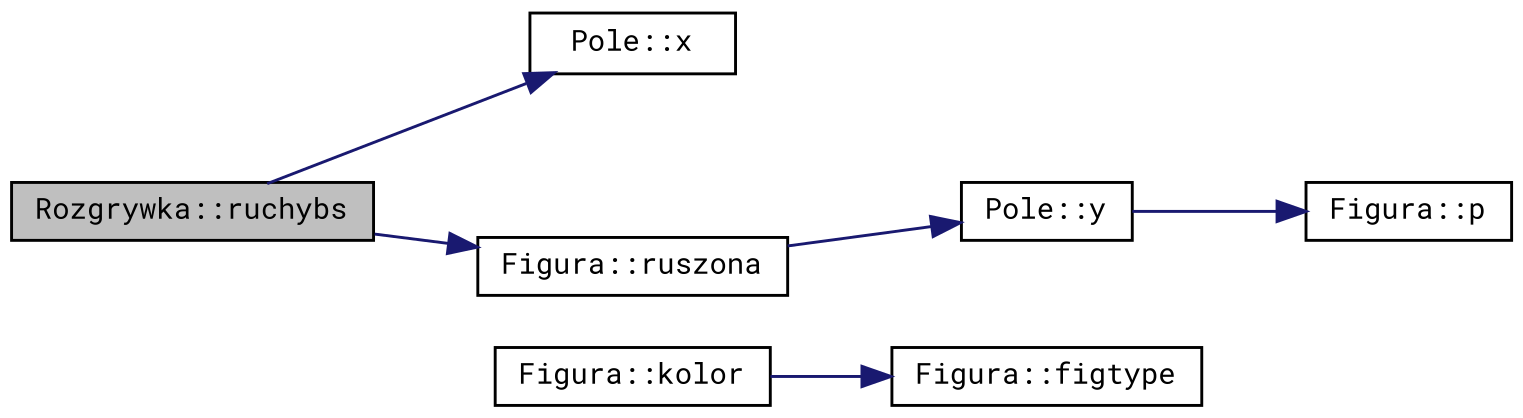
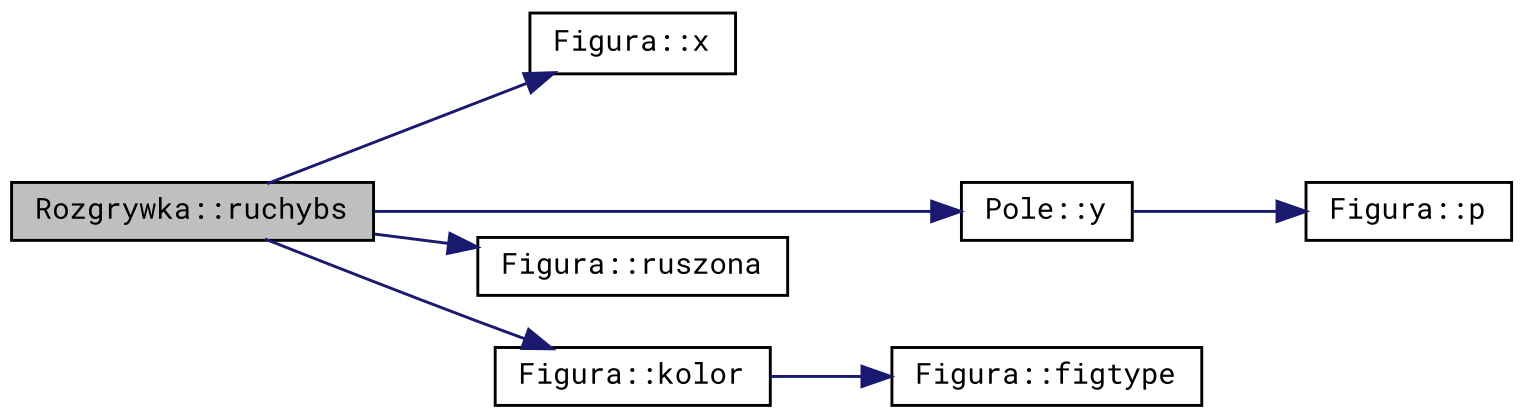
(633, 43) -> (633, 43)
(859, 236) -> (653, 211)
none -> (394, 290)
